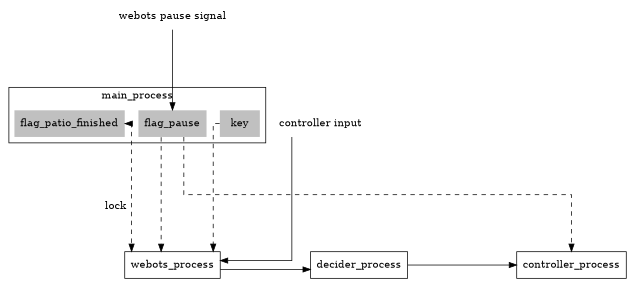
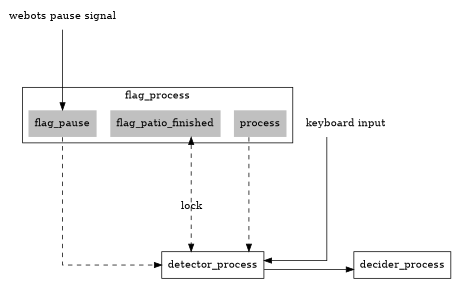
(137, 96) -> (158, 96)
(240, 124) -> (260, 124)
(321, 124) -> (346, 124)
(172, 265) -> (213, 265)
(571, 265) -> none
